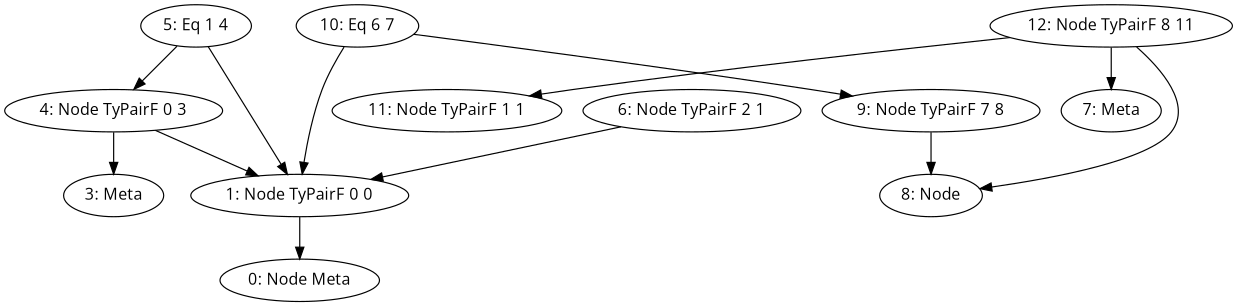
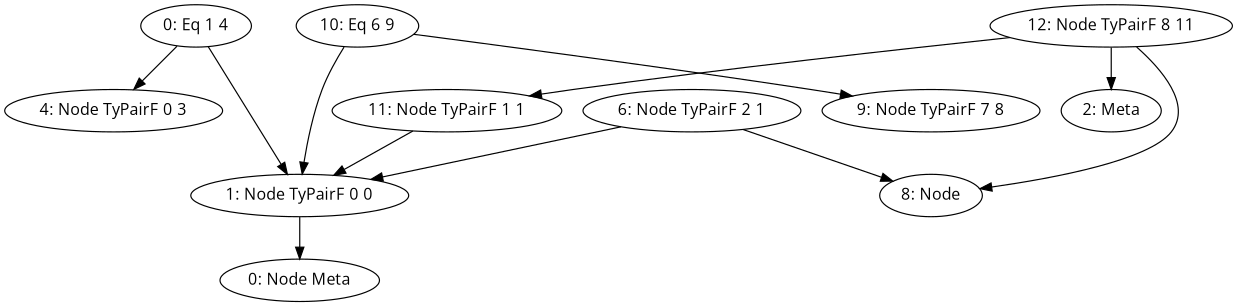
(196, 26) -> (196, 26)
(357, 26) -> (357, 26)
(1111, 111) -> (1111, 111)
(931, 147) -> (812, 153)
(201, 151) -> (378, 150)
(114, 196) -> none
